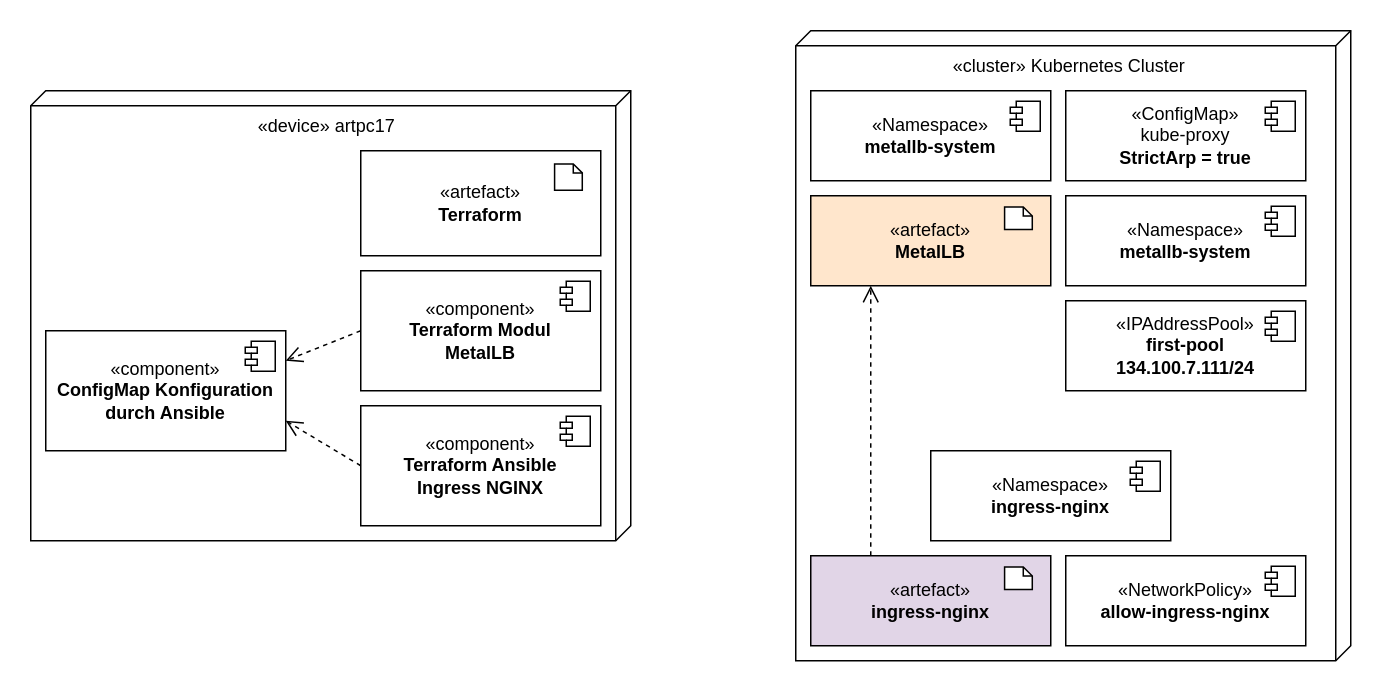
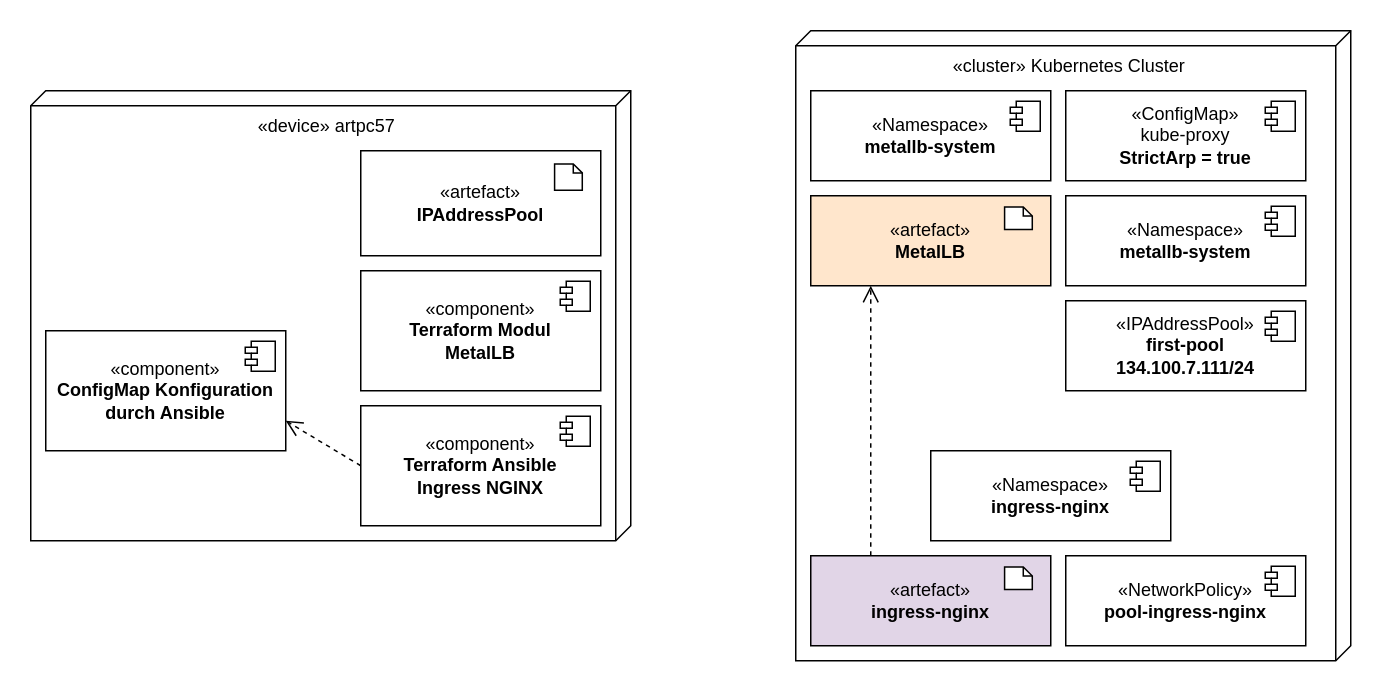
(327, 127) -> (327, 127)
(481, 203) -> (481, 203)
(325, 345) -> none
(1186, 601) -> (1186, 601)
